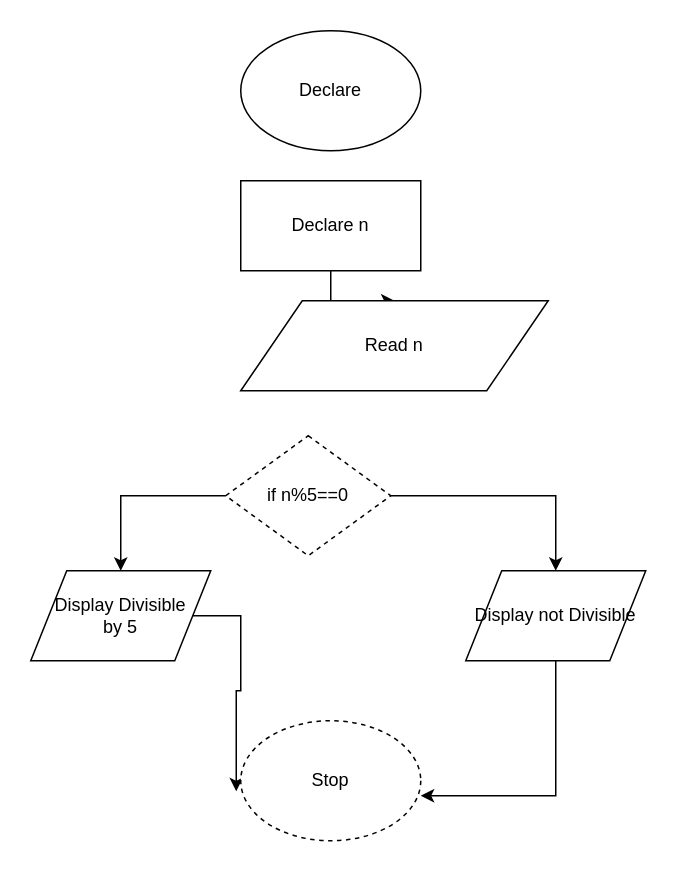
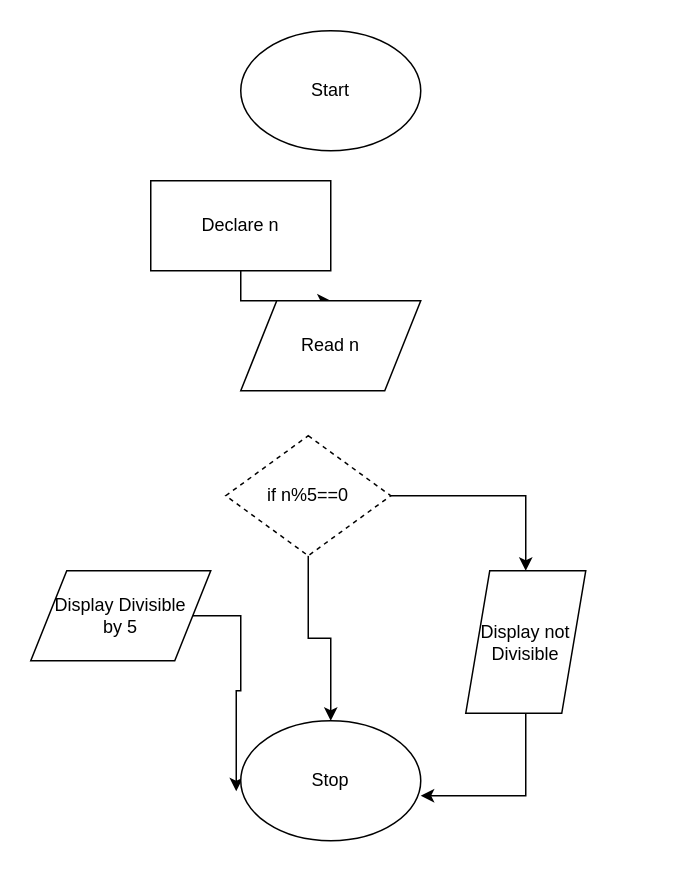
(331, 91) -> (331, 91)
(331, 226) -> (241, 226)
(395, 346) -> (331, 346)
(141, 496) -> (314, 638)
(556, 616) -> (526, 642)
(331, 781) -> (331, 781)
